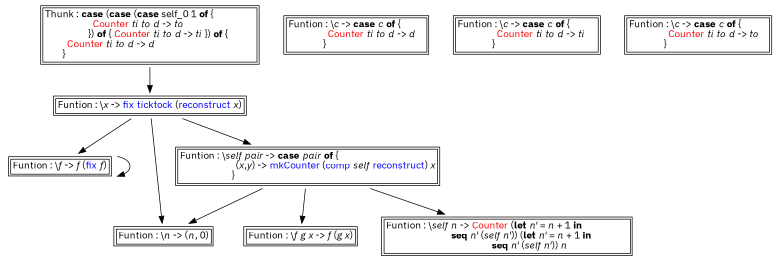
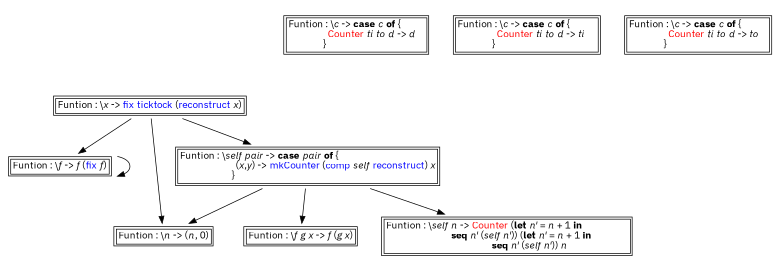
(150, 35) -> none
